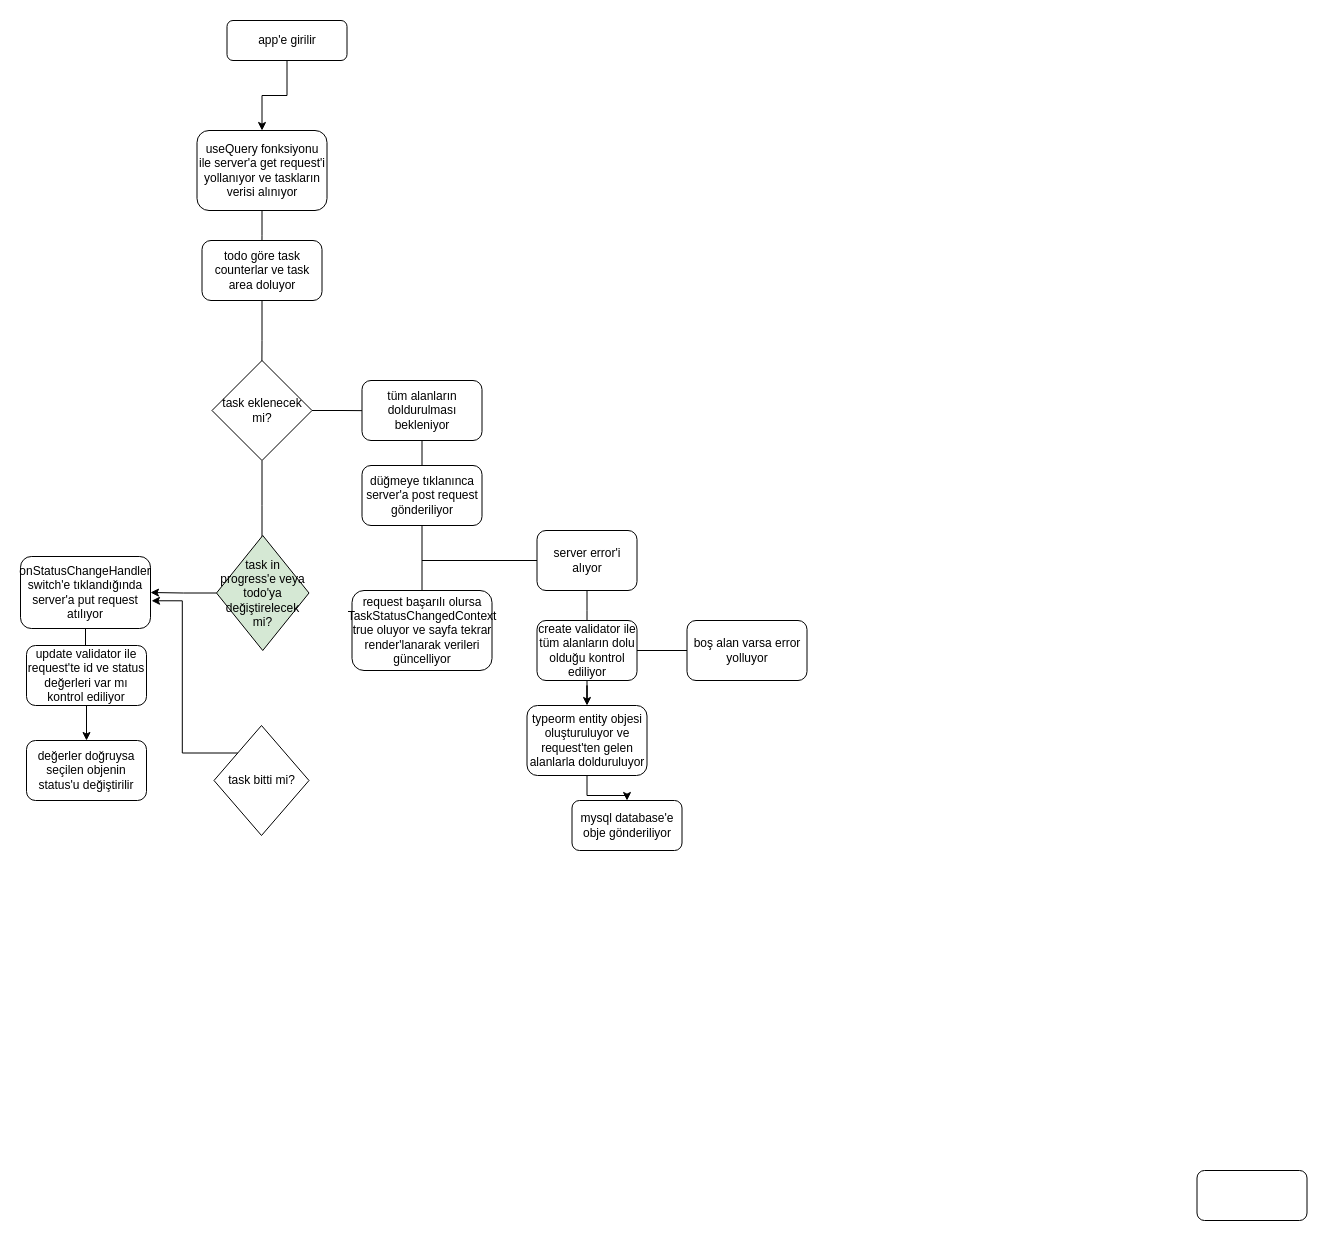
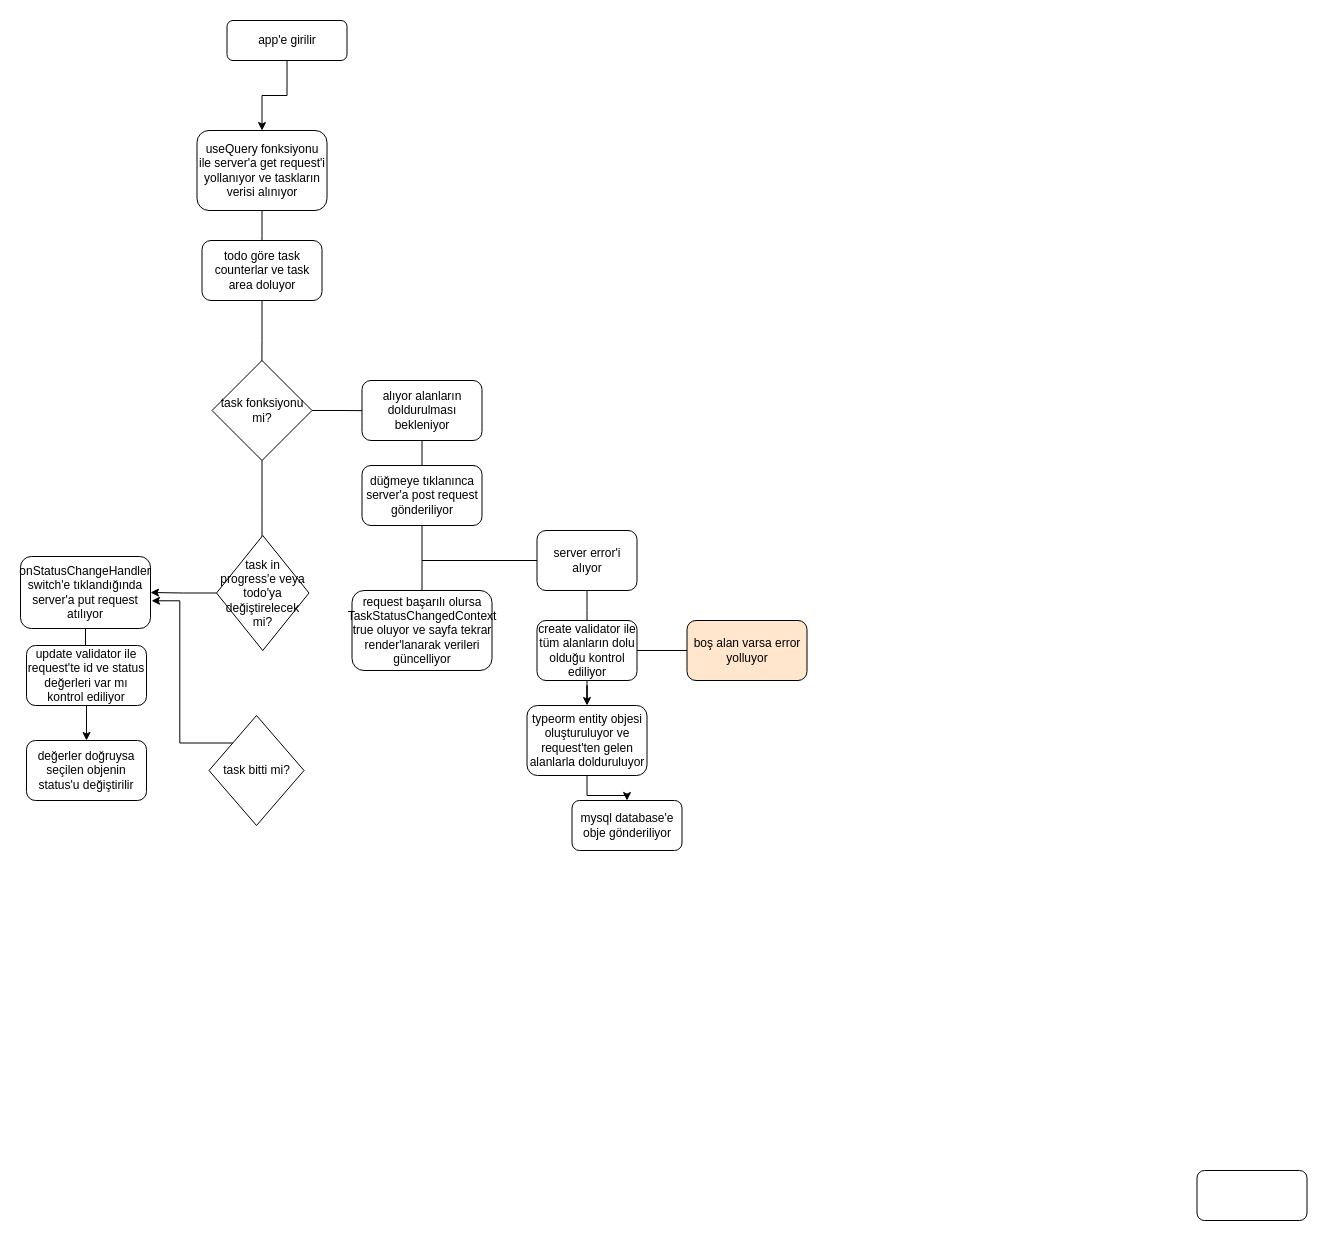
(263, 411) -> (263, 411)
(423, 411) -> (423, 411)
(263, 593) -> (263, 593)
(747, 651) -> (747, 651)
(262, 781) -> (257, 771)
